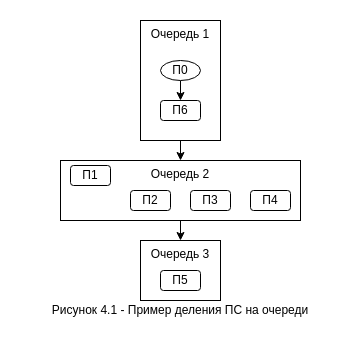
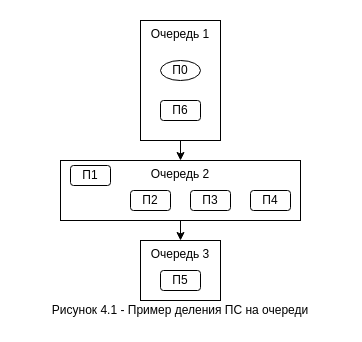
(181, 87) -> none
